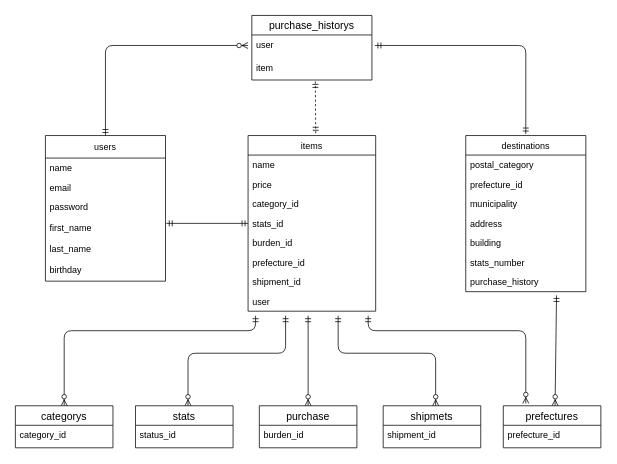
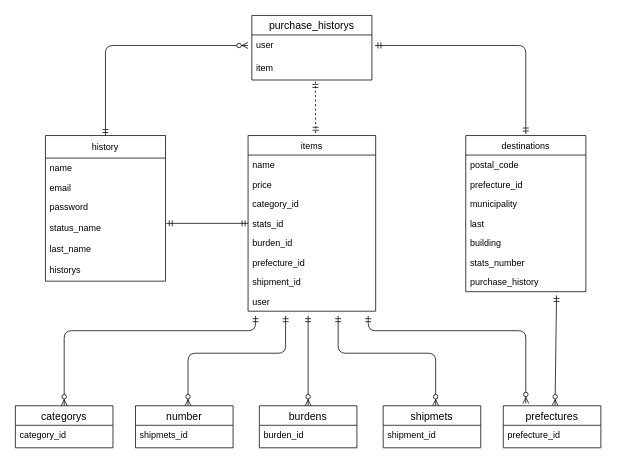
(105, 147) -> (105, 147)
(506, 165) -> (496, 165)
(487, 224) -> (478, 224)
(74, 228) -> (77, 228)
(68, 270) -> (68, 270)
(184, 416) -> (184, 416)
(308, 416) -> (308, 416)
(161, 435) -> (165, 435)
